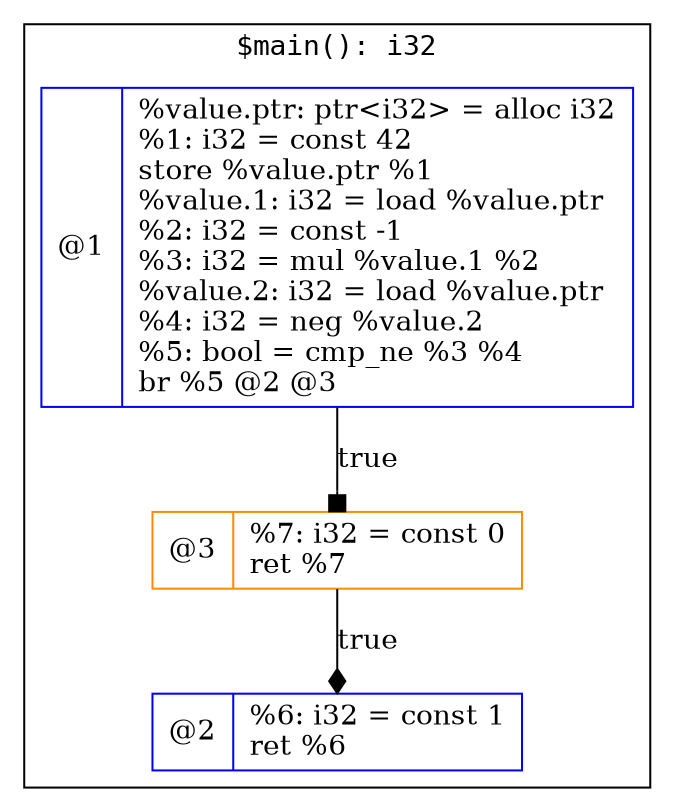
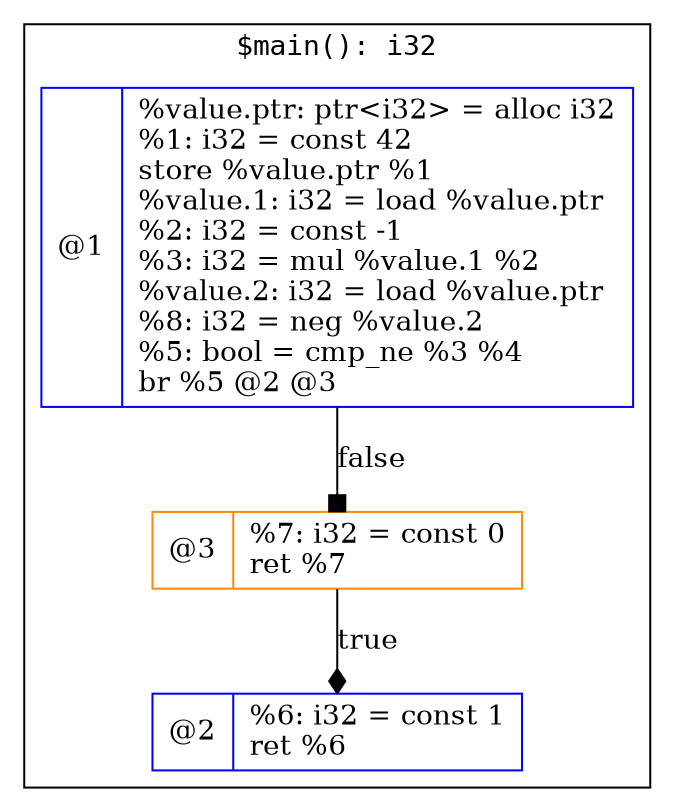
(312, 322) -> (312, 322)
(369, 459) -> (372, 459)
